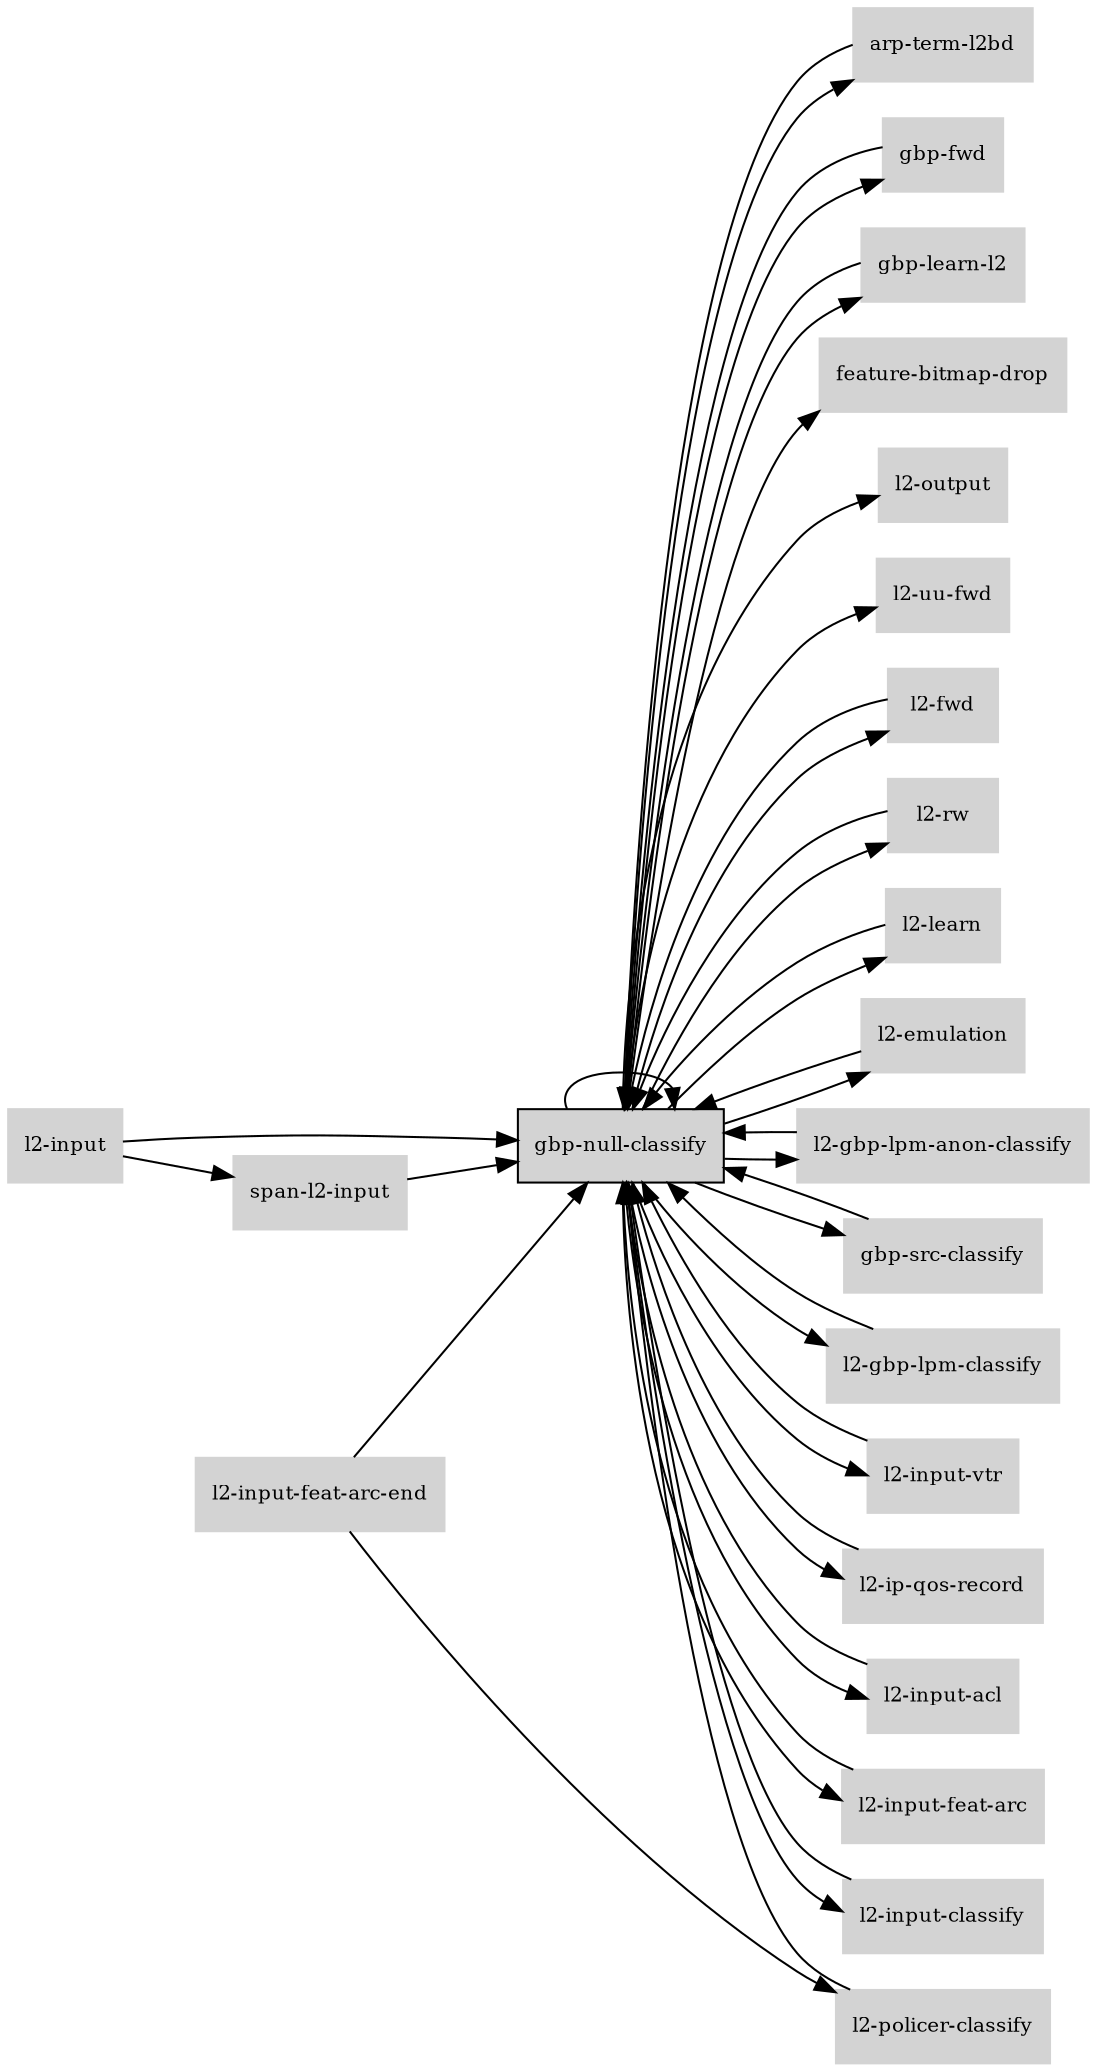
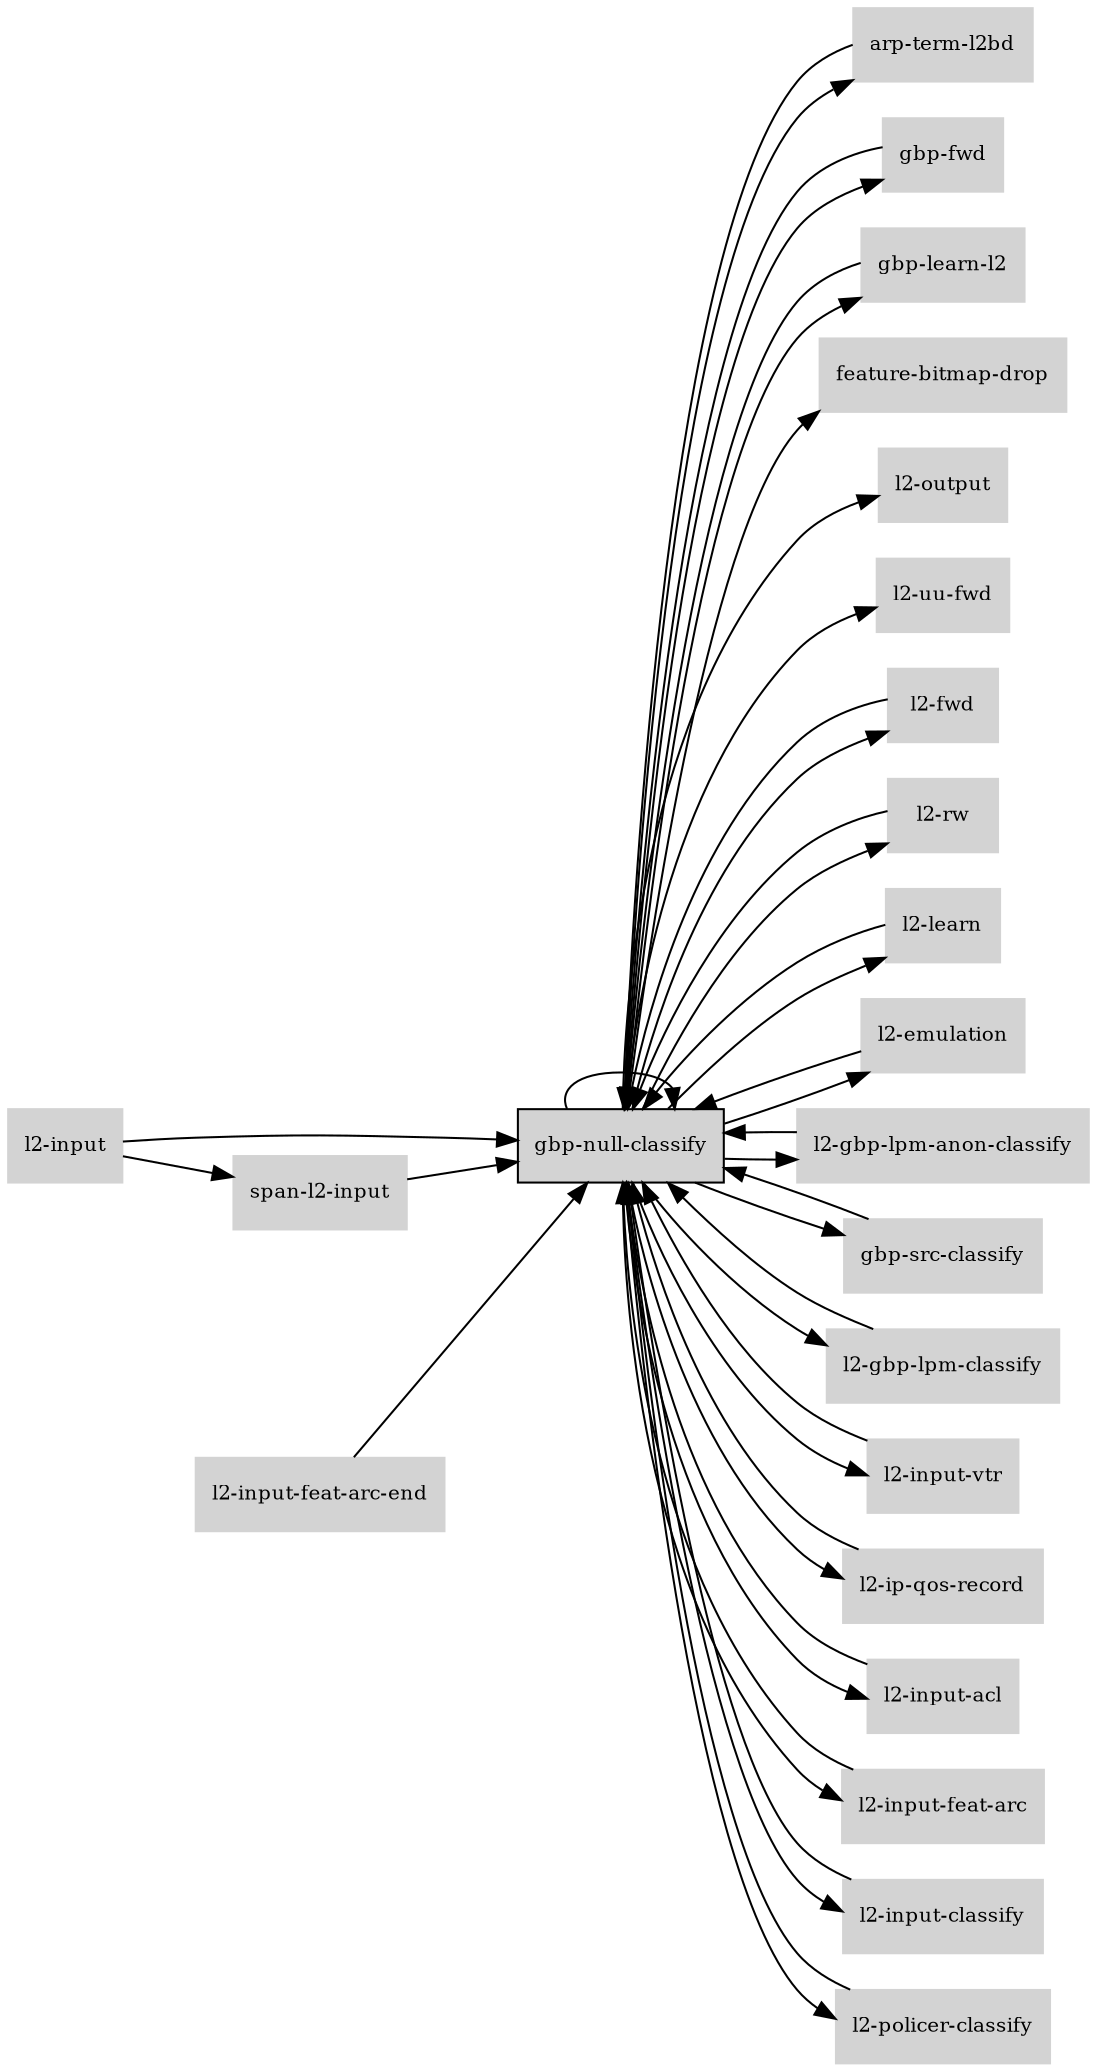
(565, 1777) -> (679, 1609)
